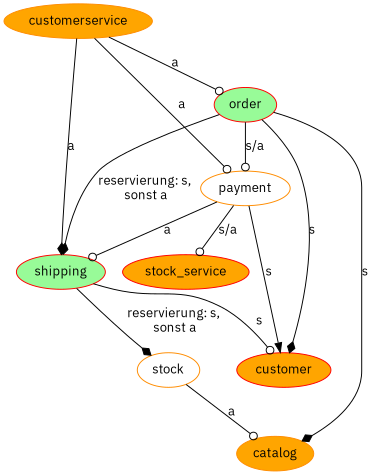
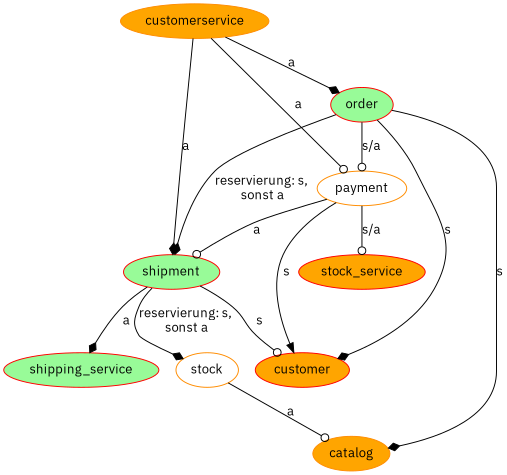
(162, 63) -> (277, 62)
(61, 272) -> (172, 272)
none -> (81, 370)
